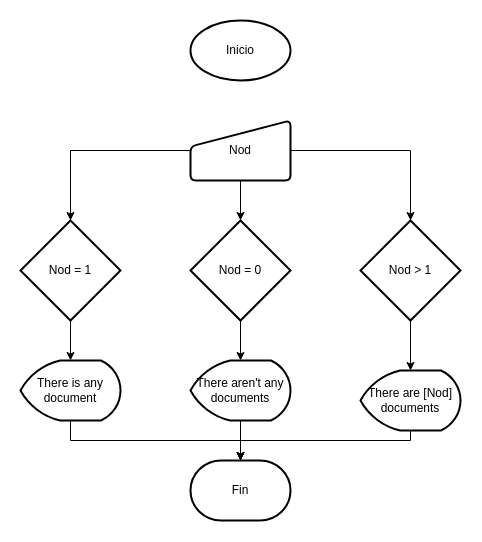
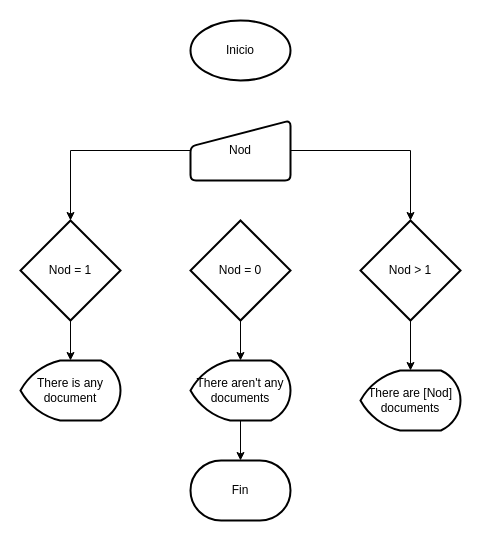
(241, 197) -> none
(145, 441) -> none
(332, 441) -> none
